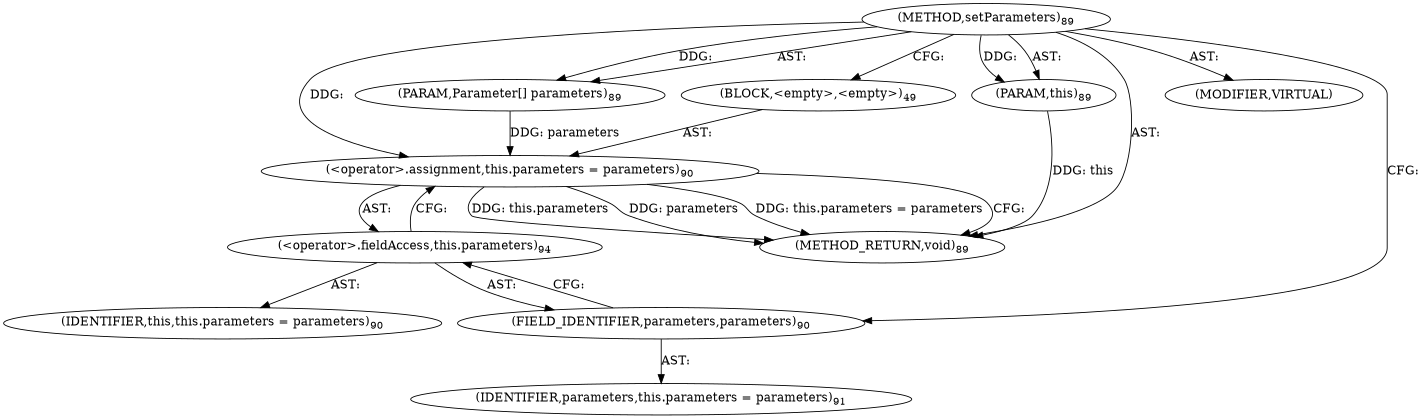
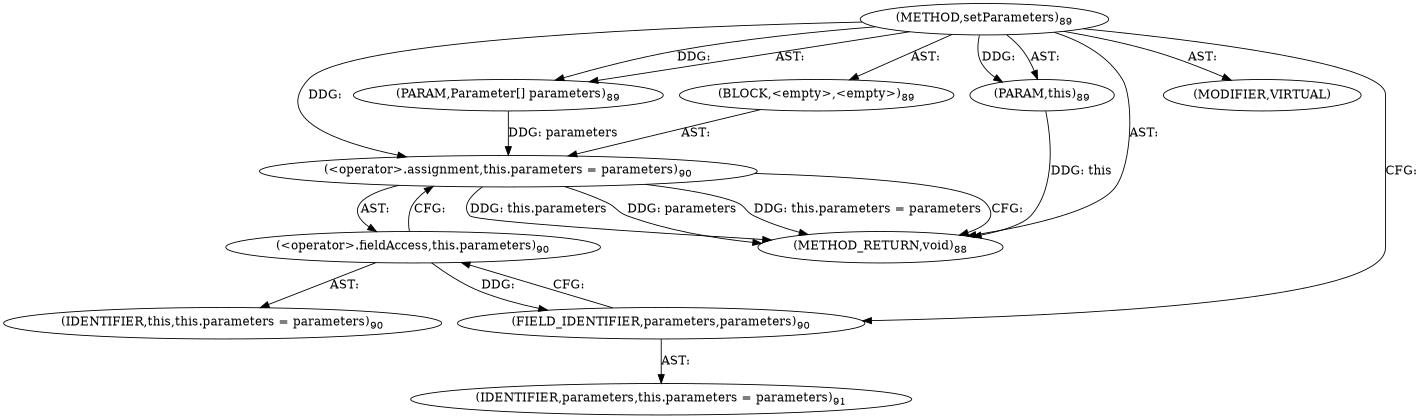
(931, 57) -> (928, 57)
(910, 94) -> (908, 94)
(545, 246) -> (543, 246)
(963, 246) -> (961, 246)
(504, 285) -> (500, 285)
